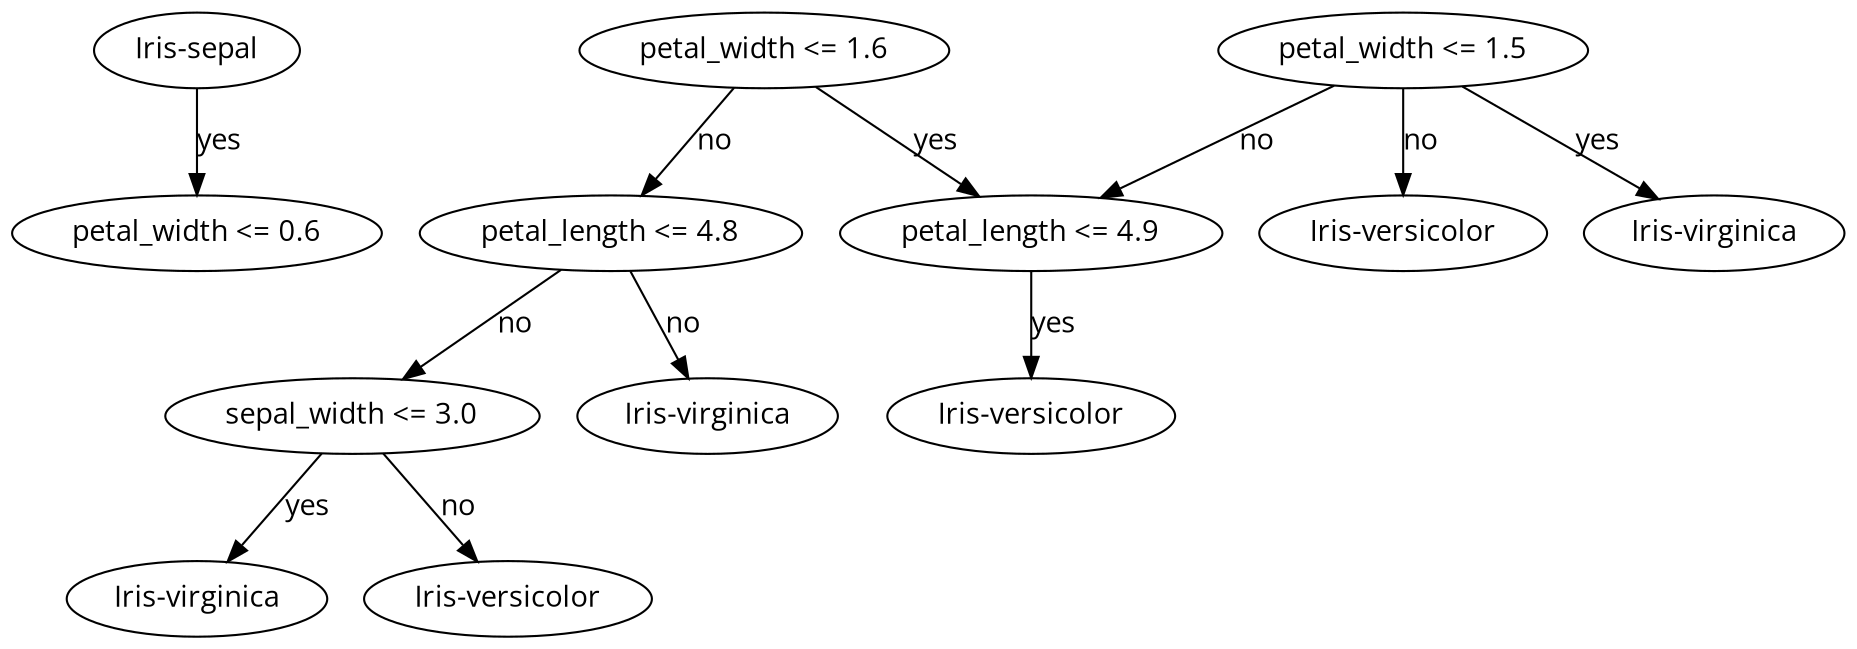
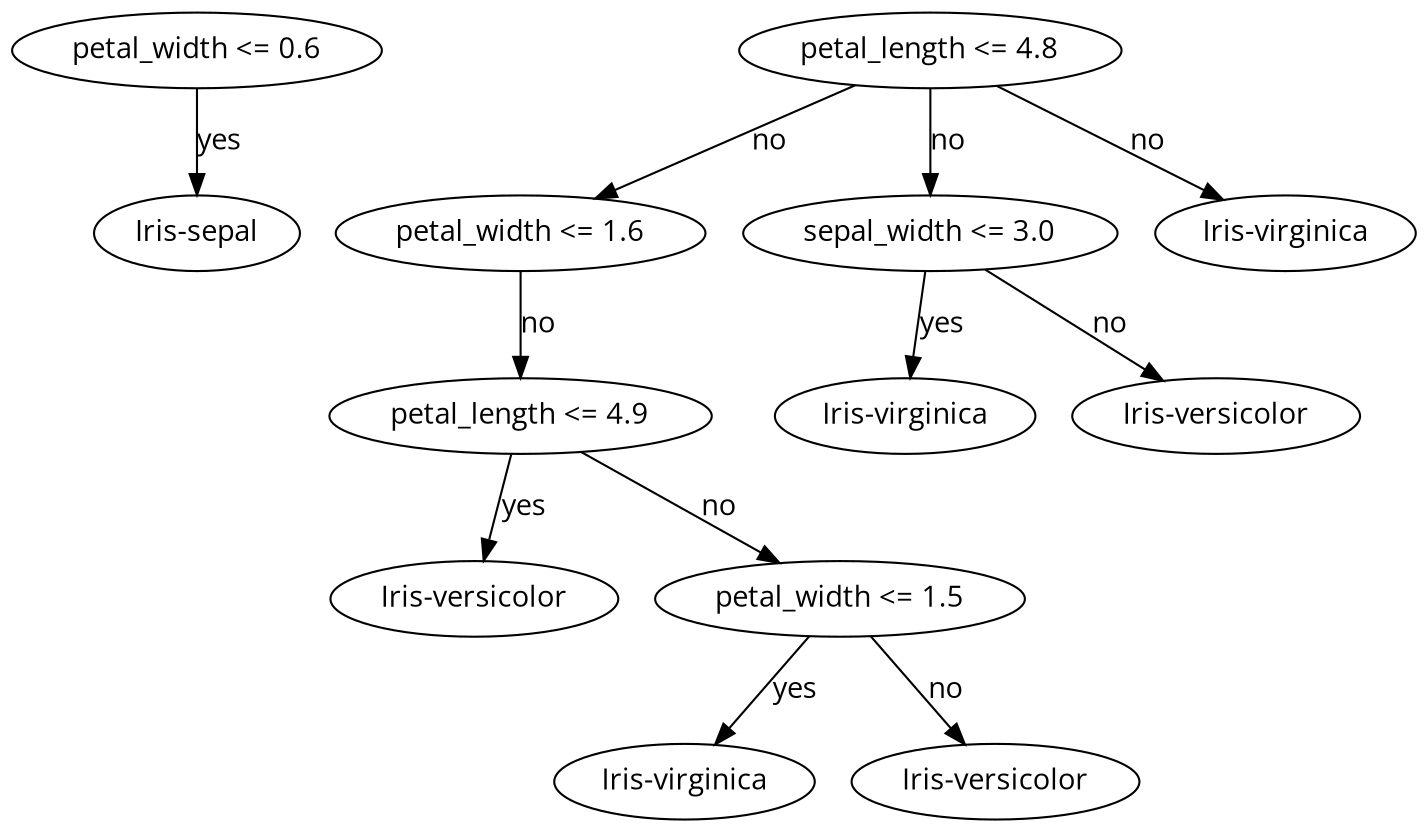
(197, 131) -> (197, 131)
(695, 133) -> (735, 138)
(1227, 137) -> (671, 502)
(937, 142) -> (538, 325)
